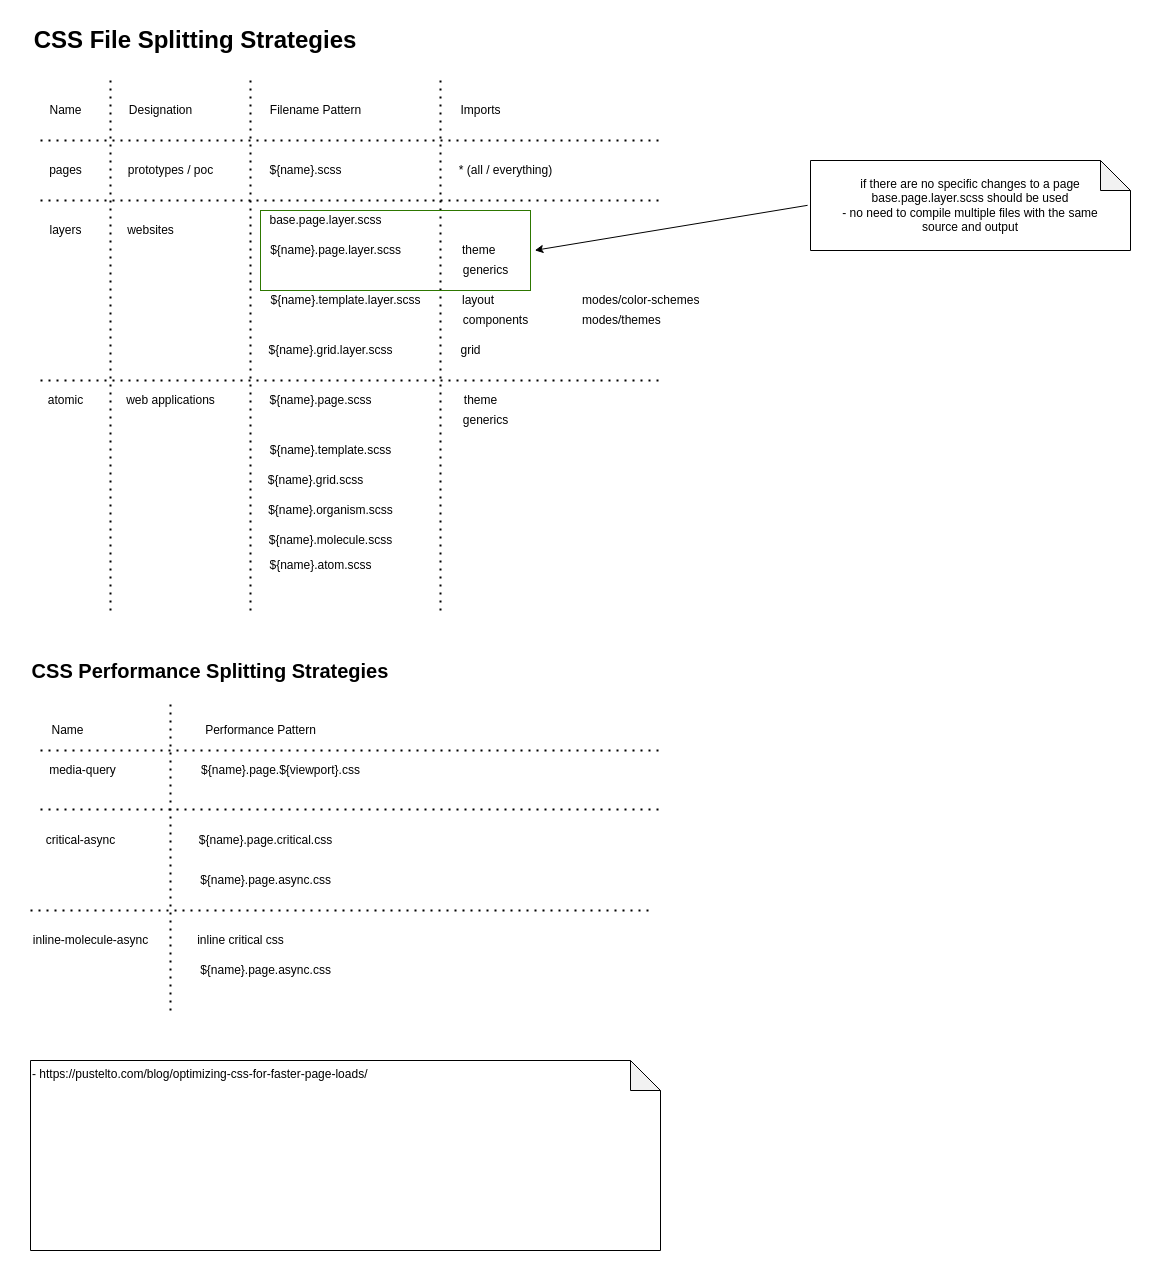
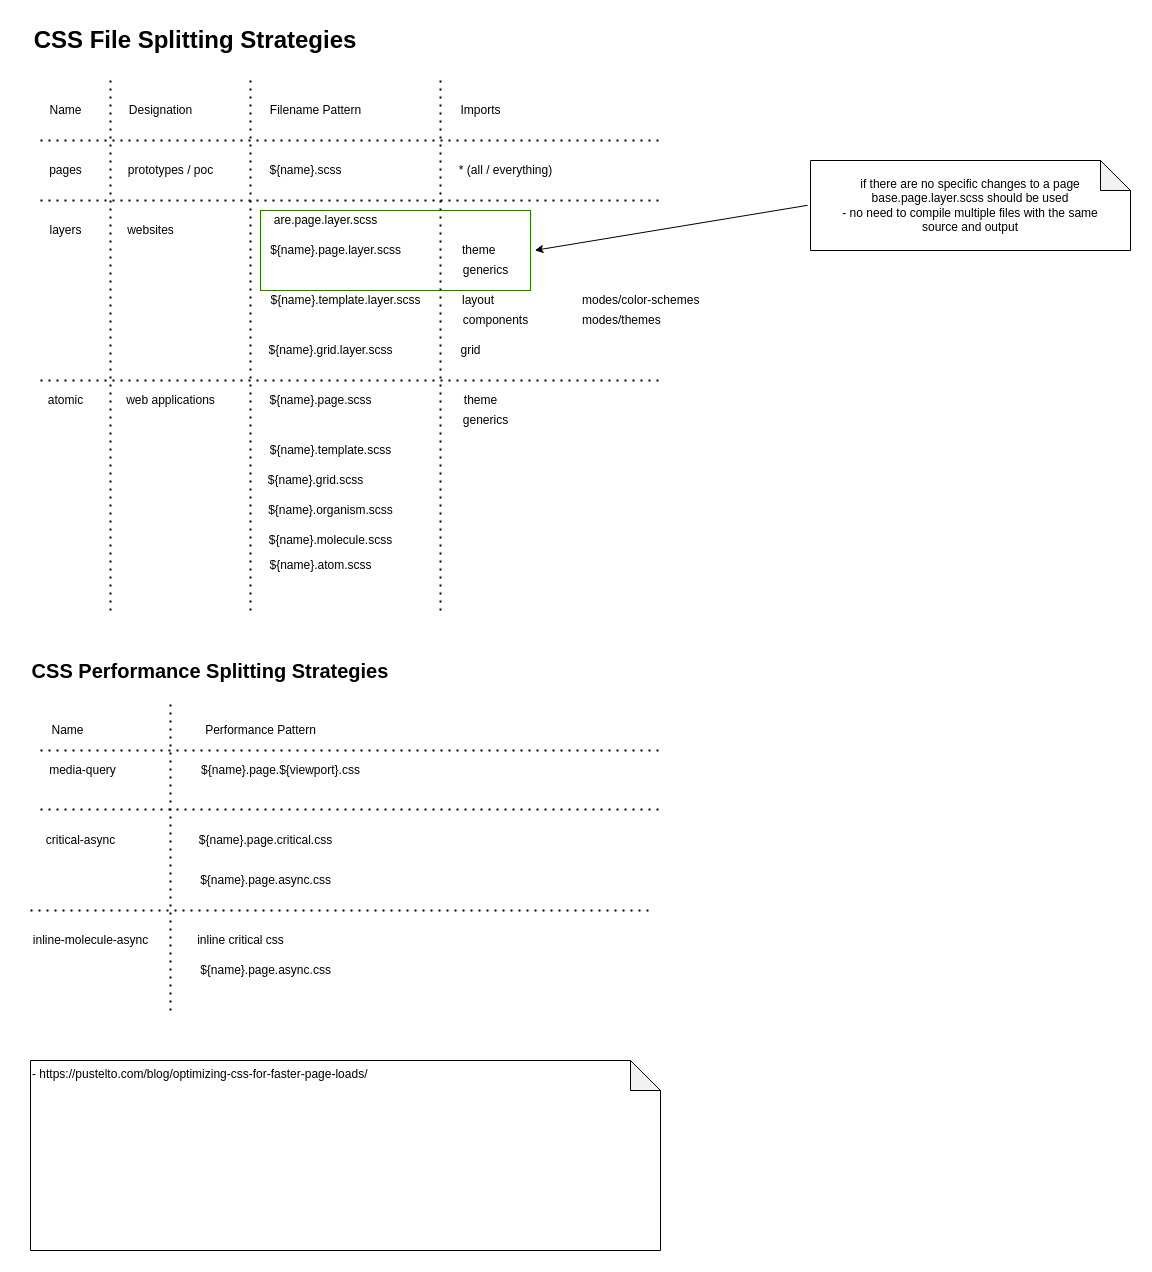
(326, 221) -> (326, 221)
